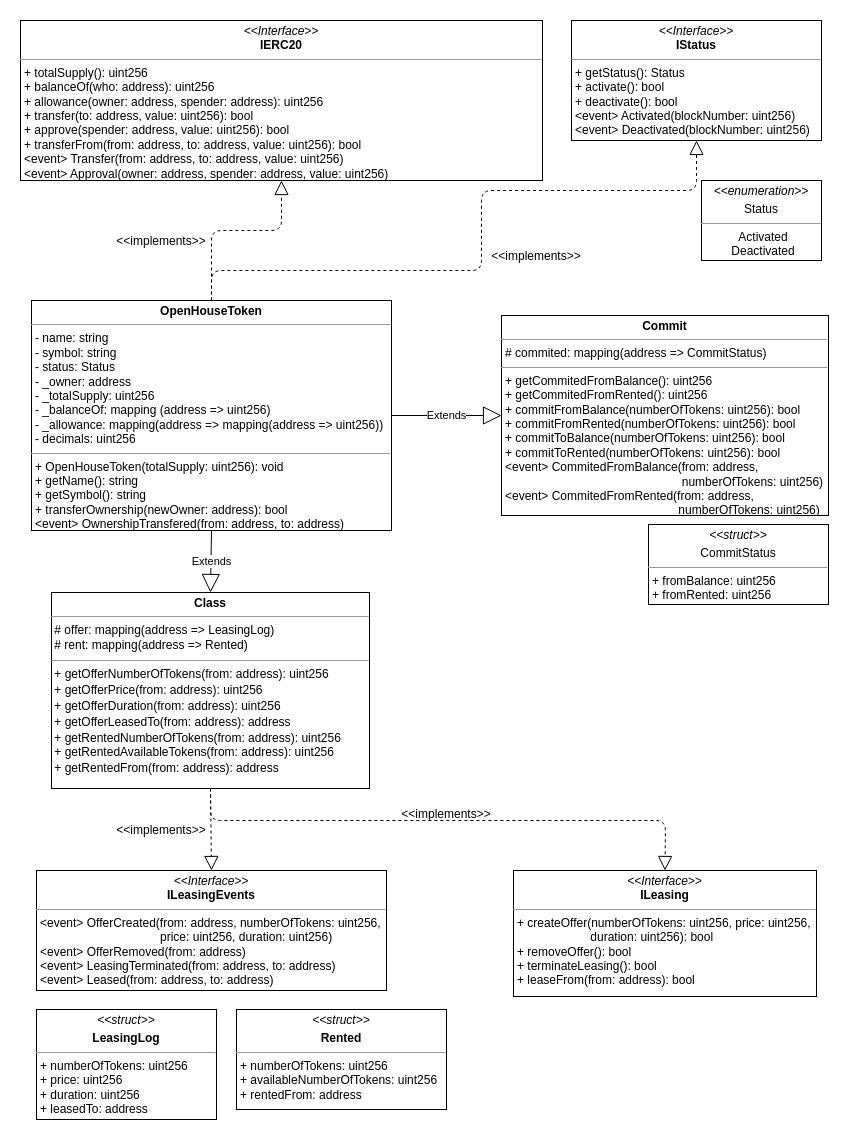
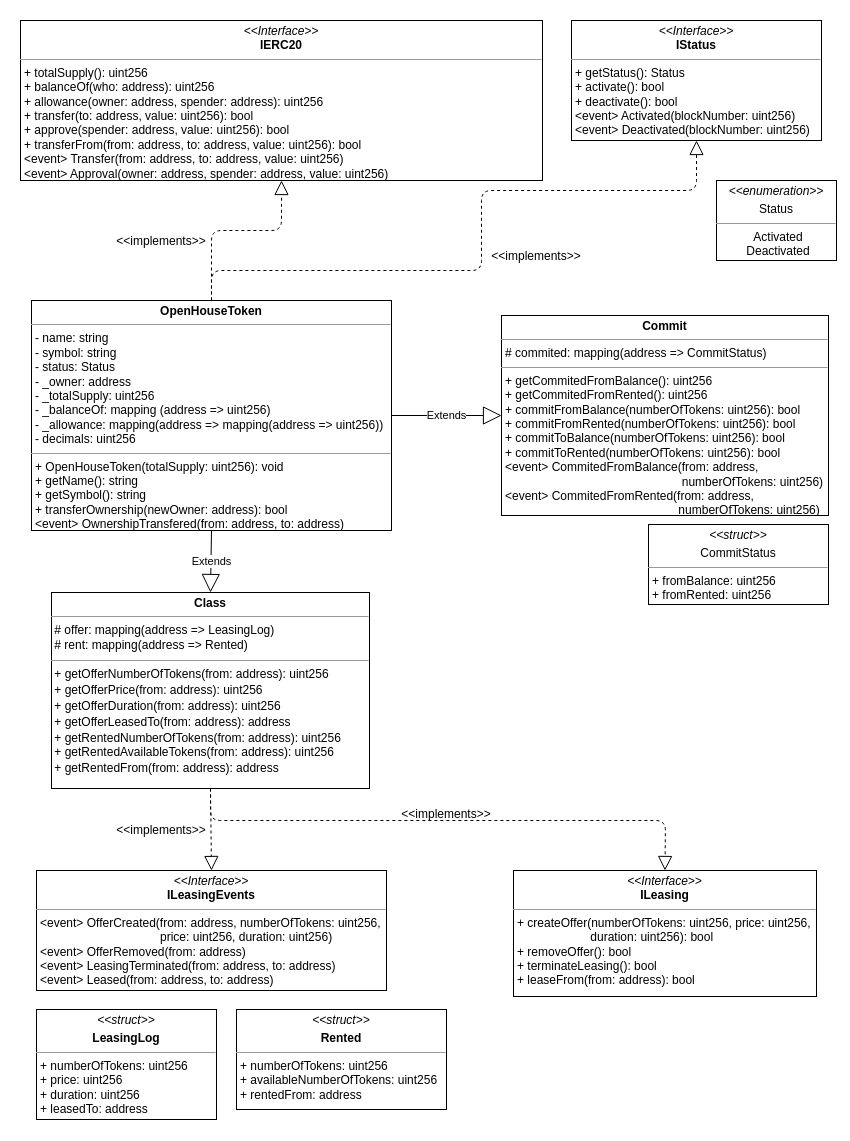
(762, 221) -> (777, 221)
